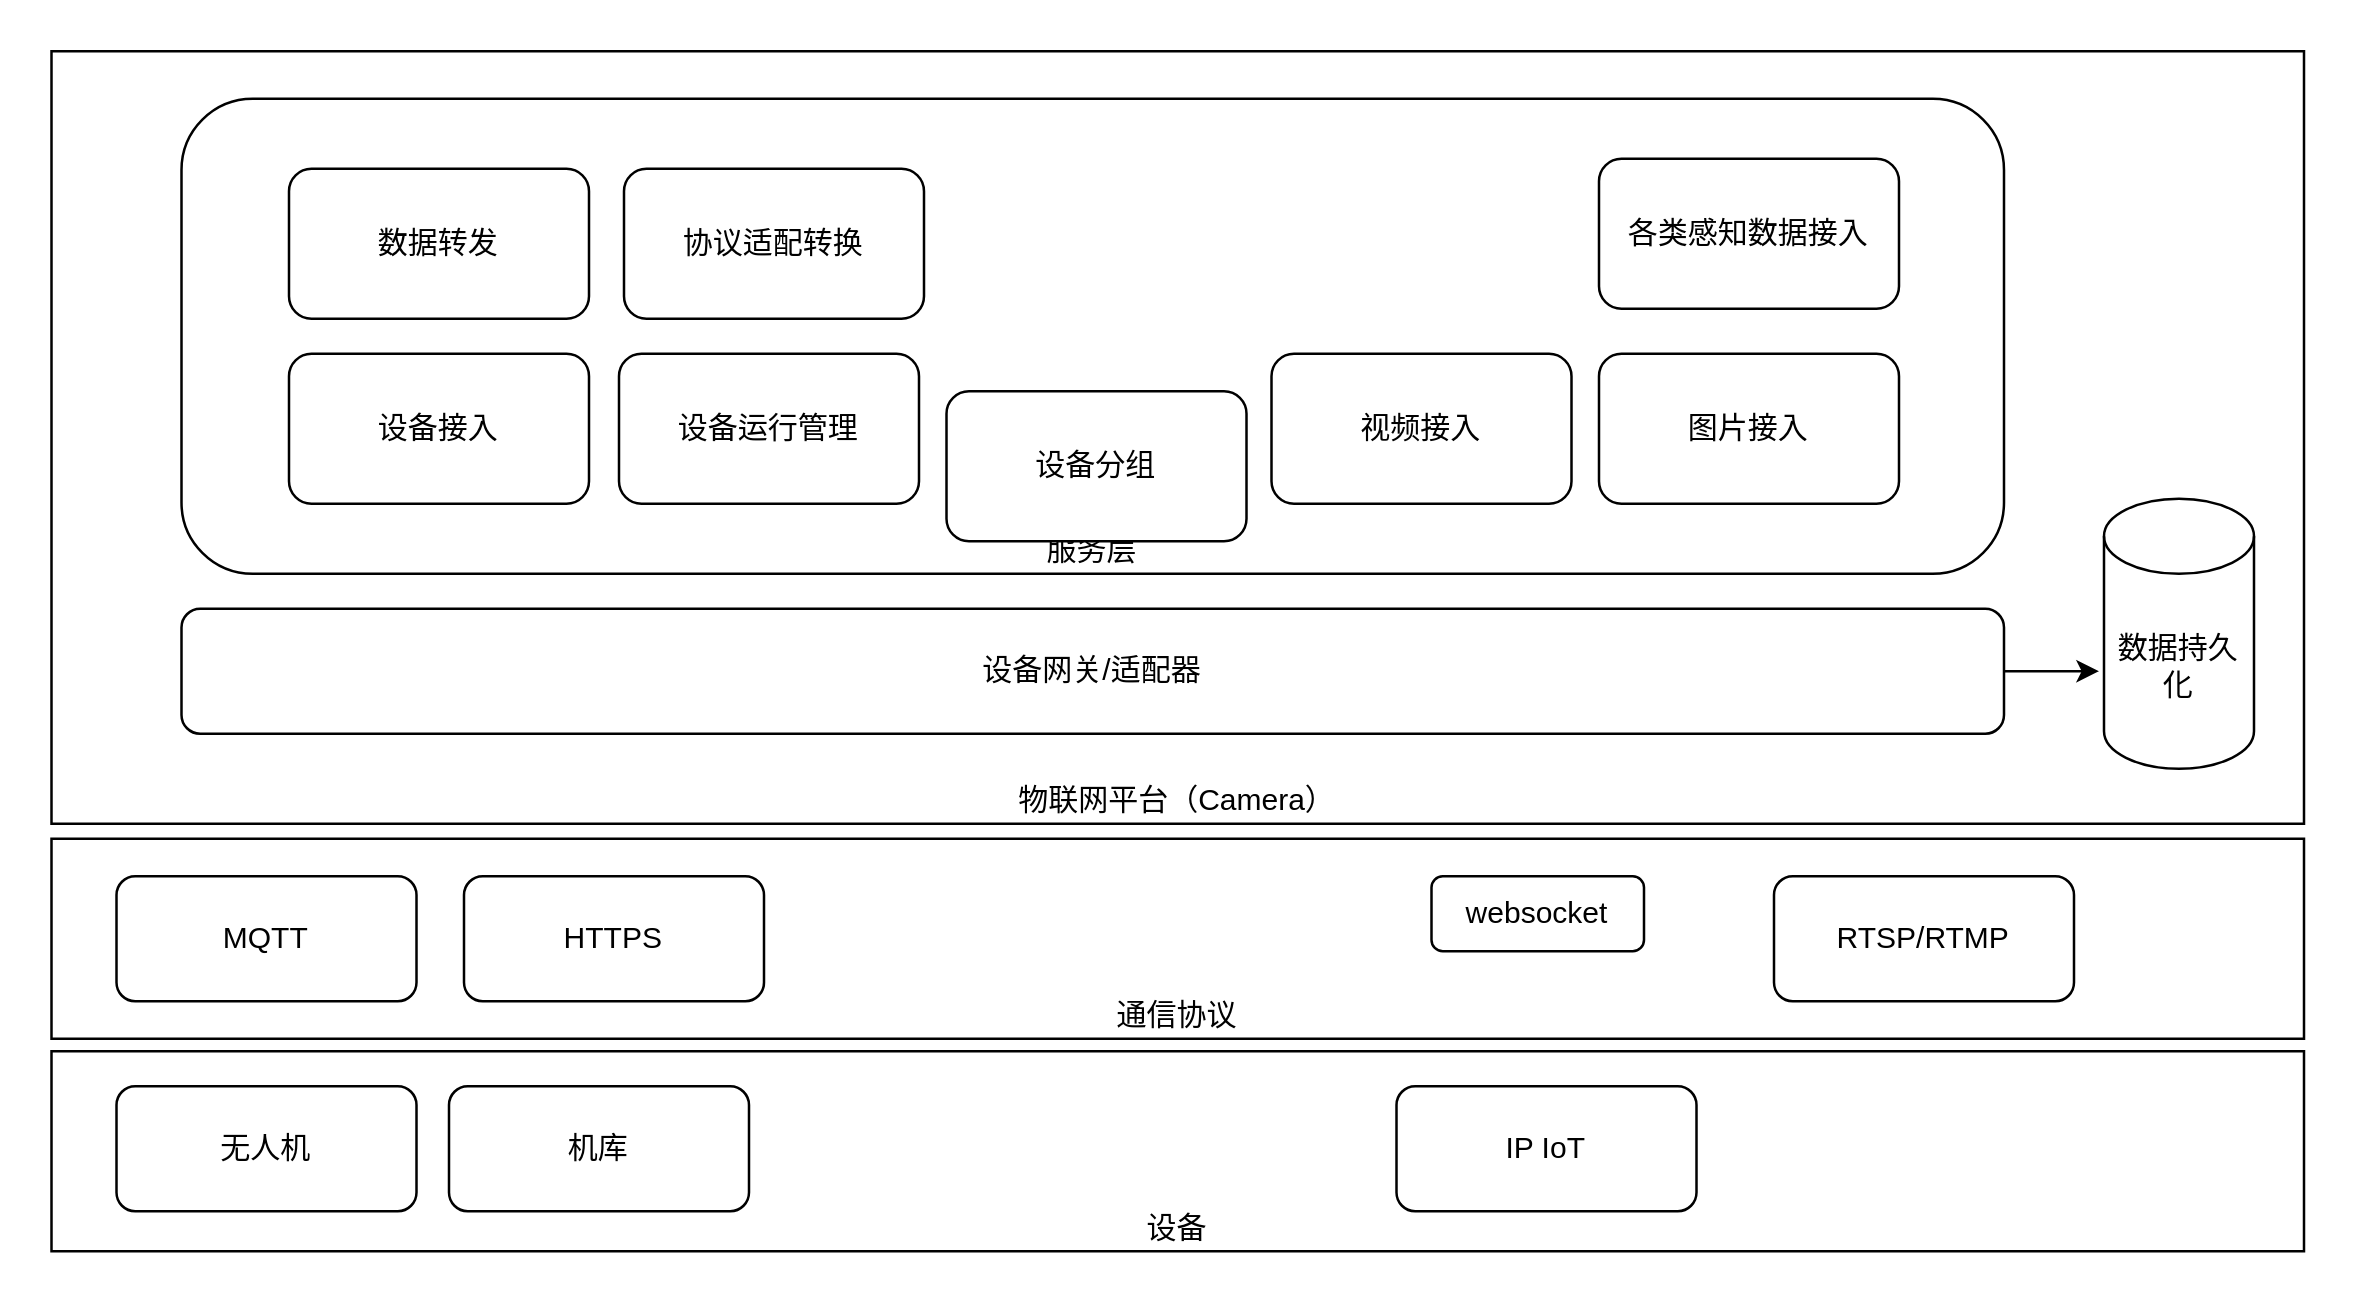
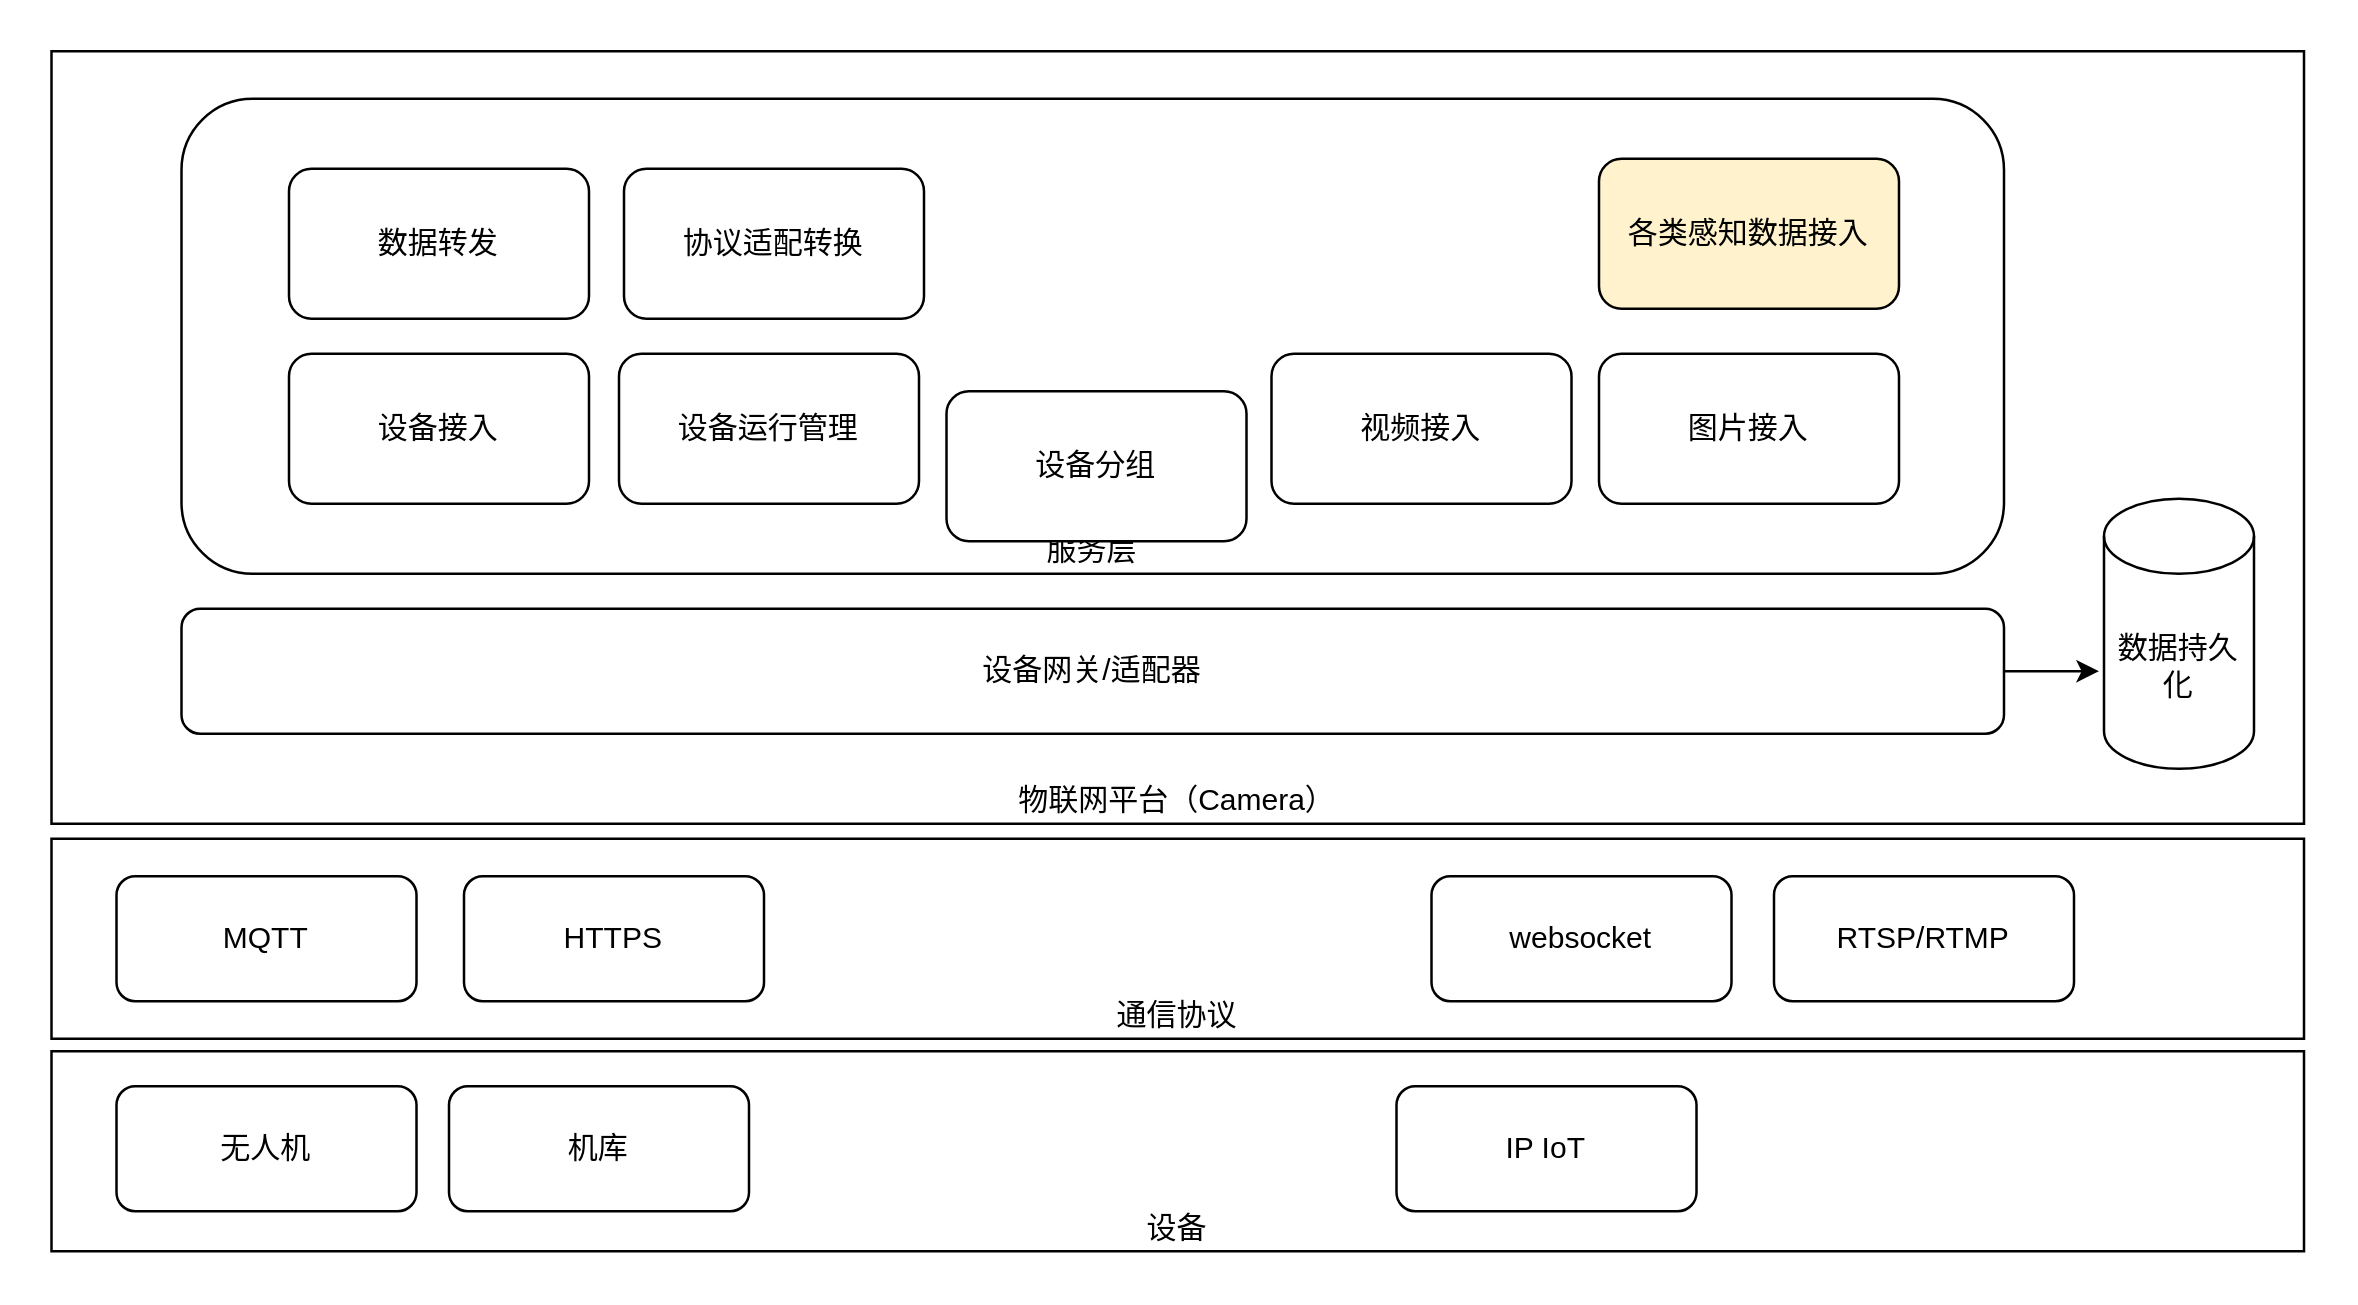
(1749, 234) -> (1749, 234)
(1538, 914) -> (1581, 939)
